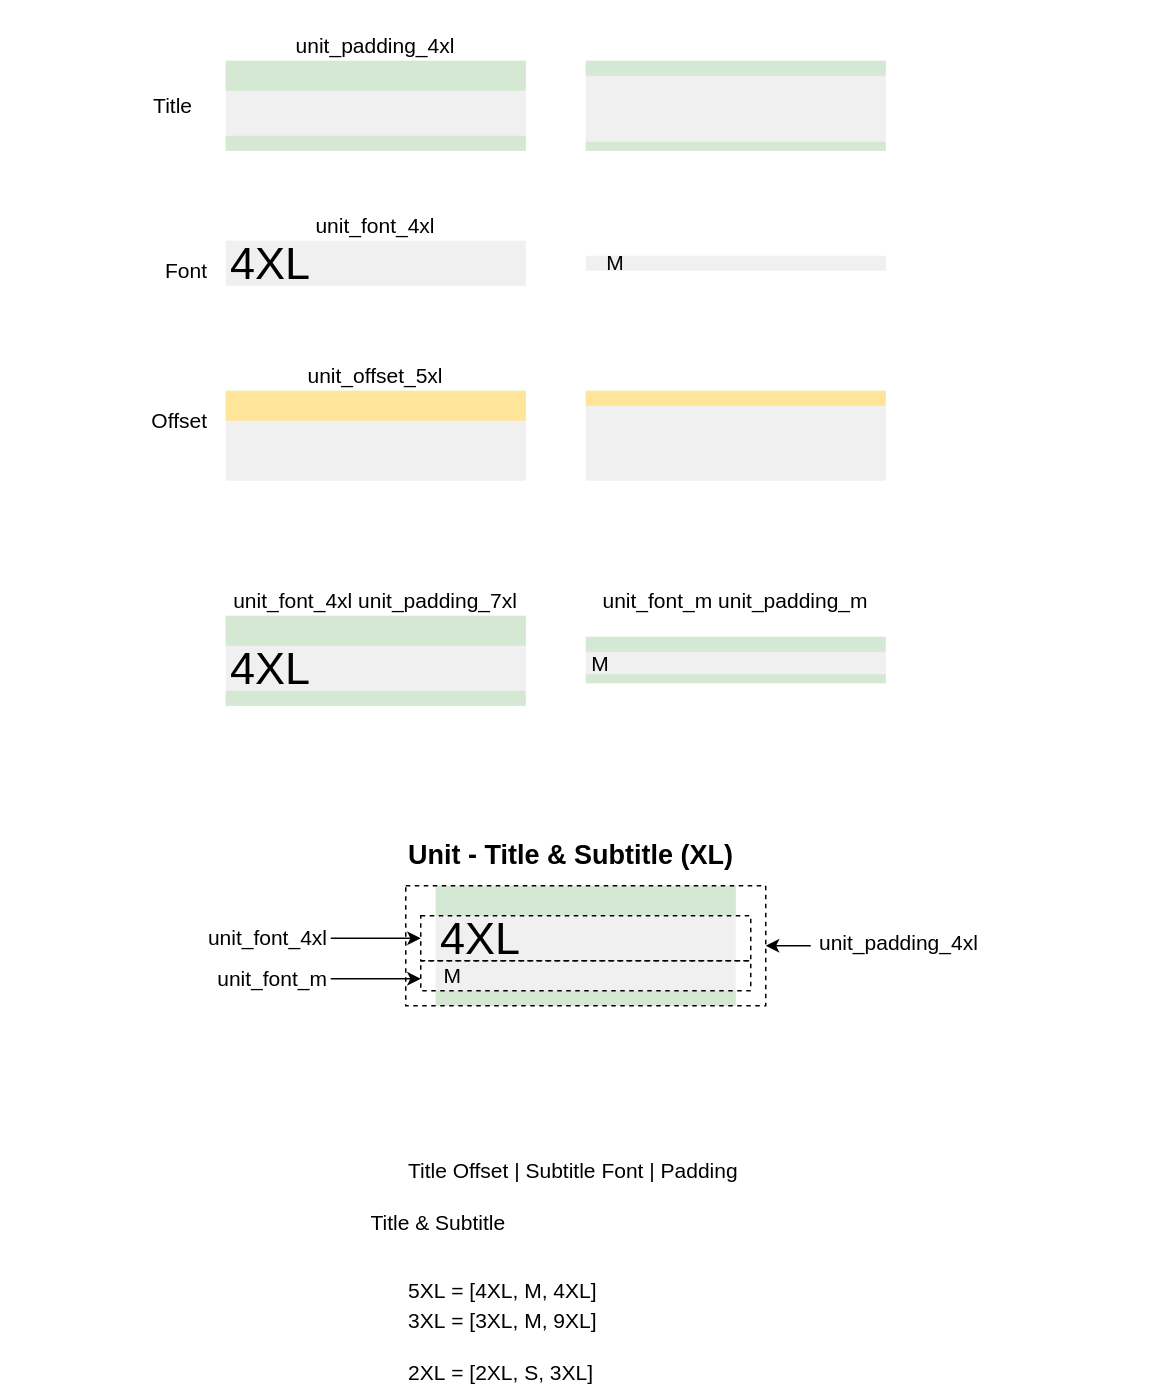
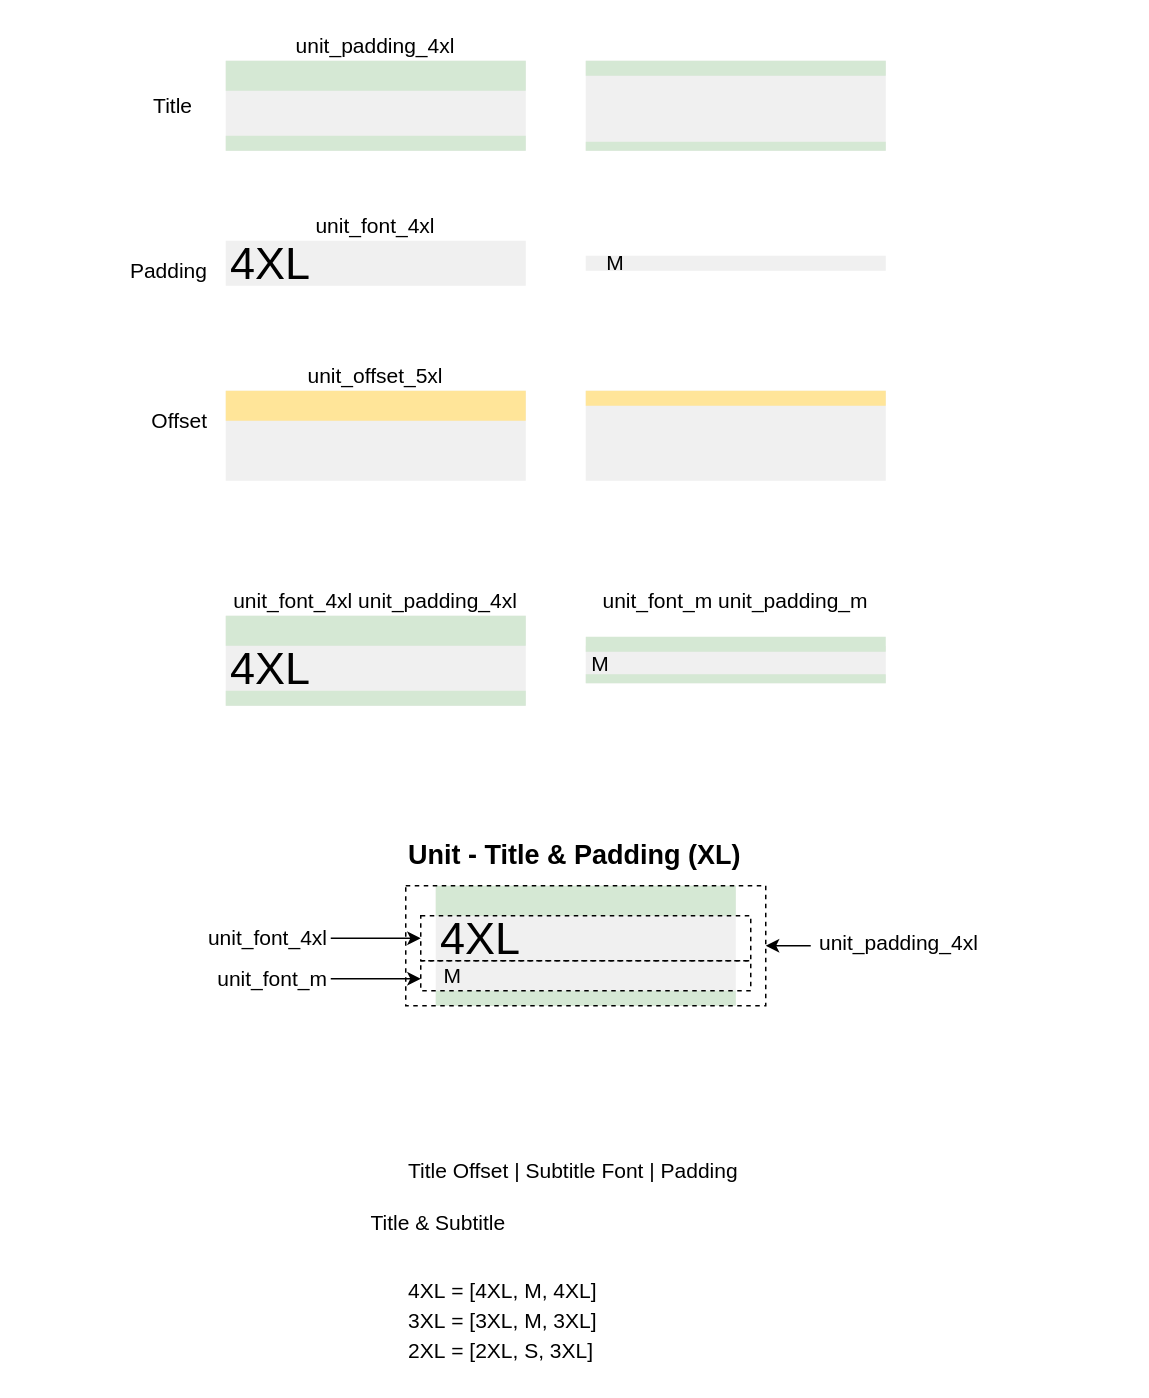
(184, 271) -> (169, 271)
(376, 601) -> (376, 601)
(585, 856) -> (581, 856)
(507, 1291) -> (507, 1291)
(507, 1321) -> (507, 1321)
(691, 1373) -> (691, 1351)
